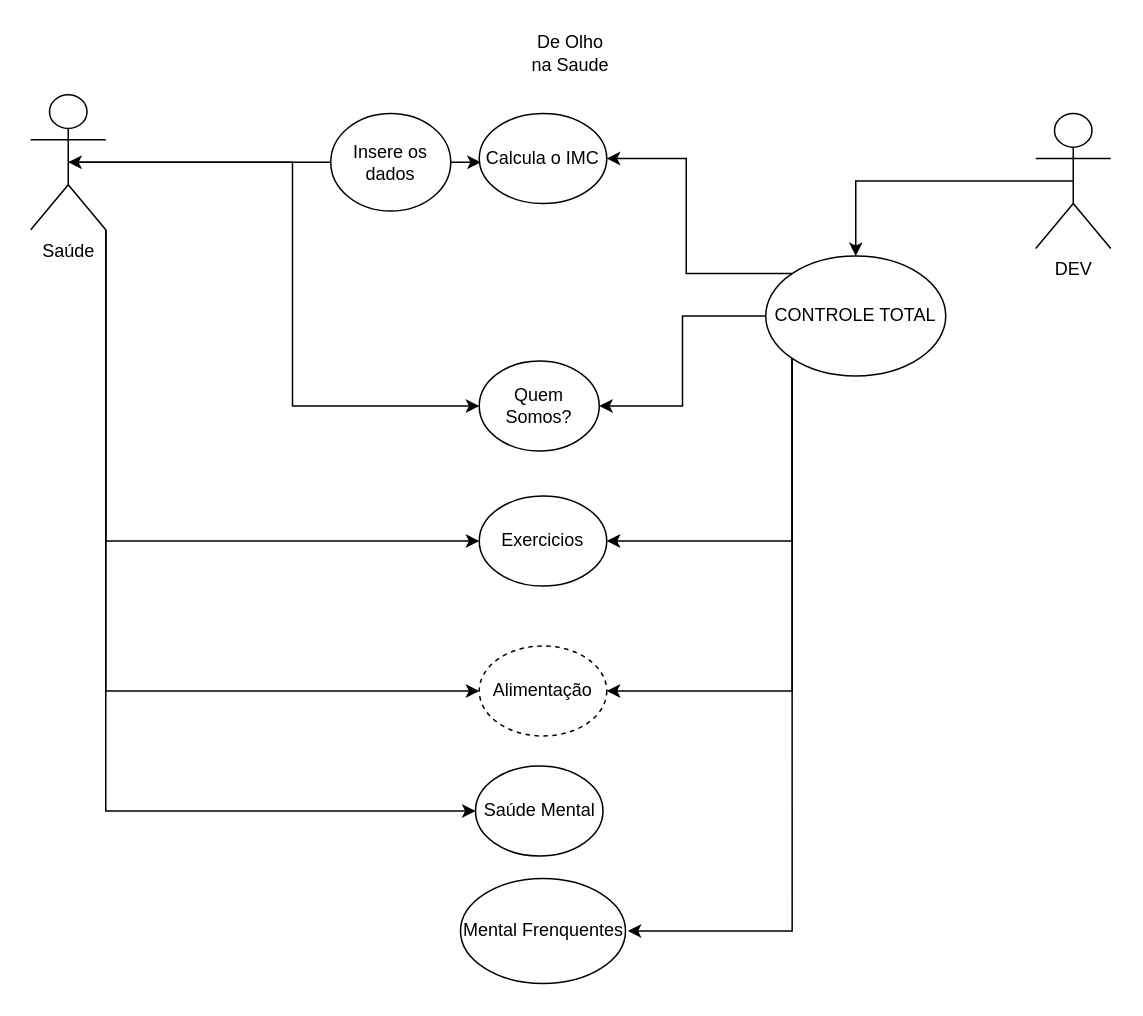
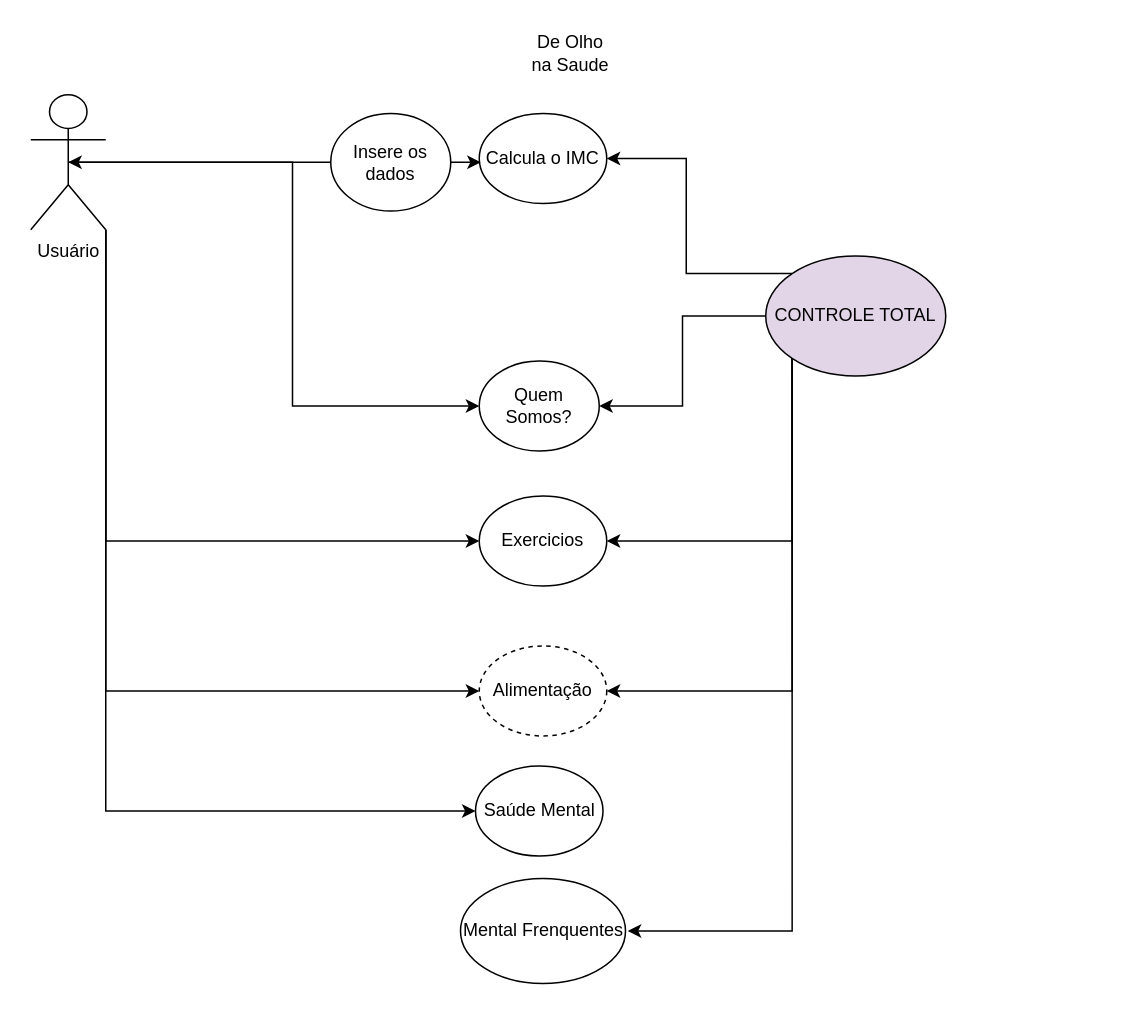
(931, 181) -> none
(1073, 181) -> none
(69, 252) -> (69, 252)
(856, 316) -> (856, 316)
